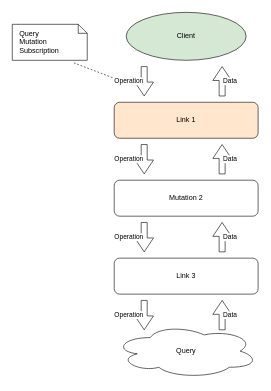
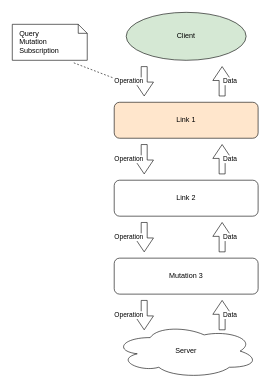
(186, 198) -> (186, 198)
(186, 276) -> (186, 276)
(186, 351) -> (186, 351)
